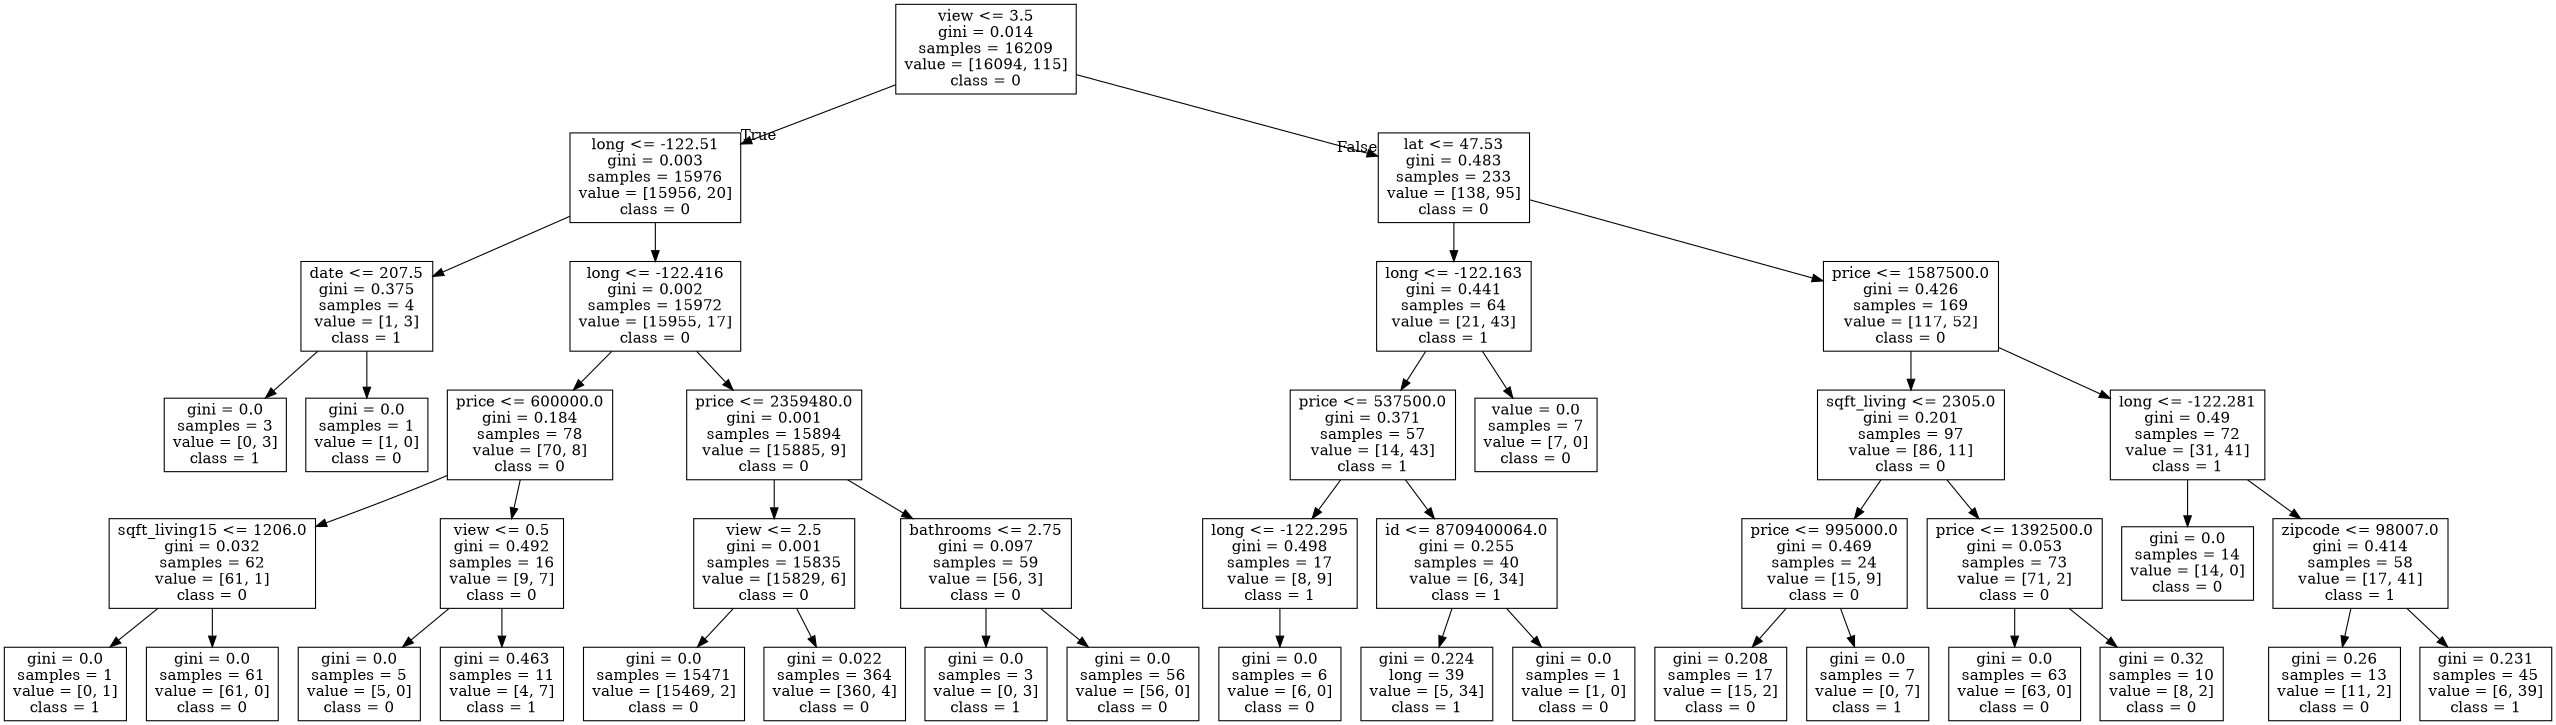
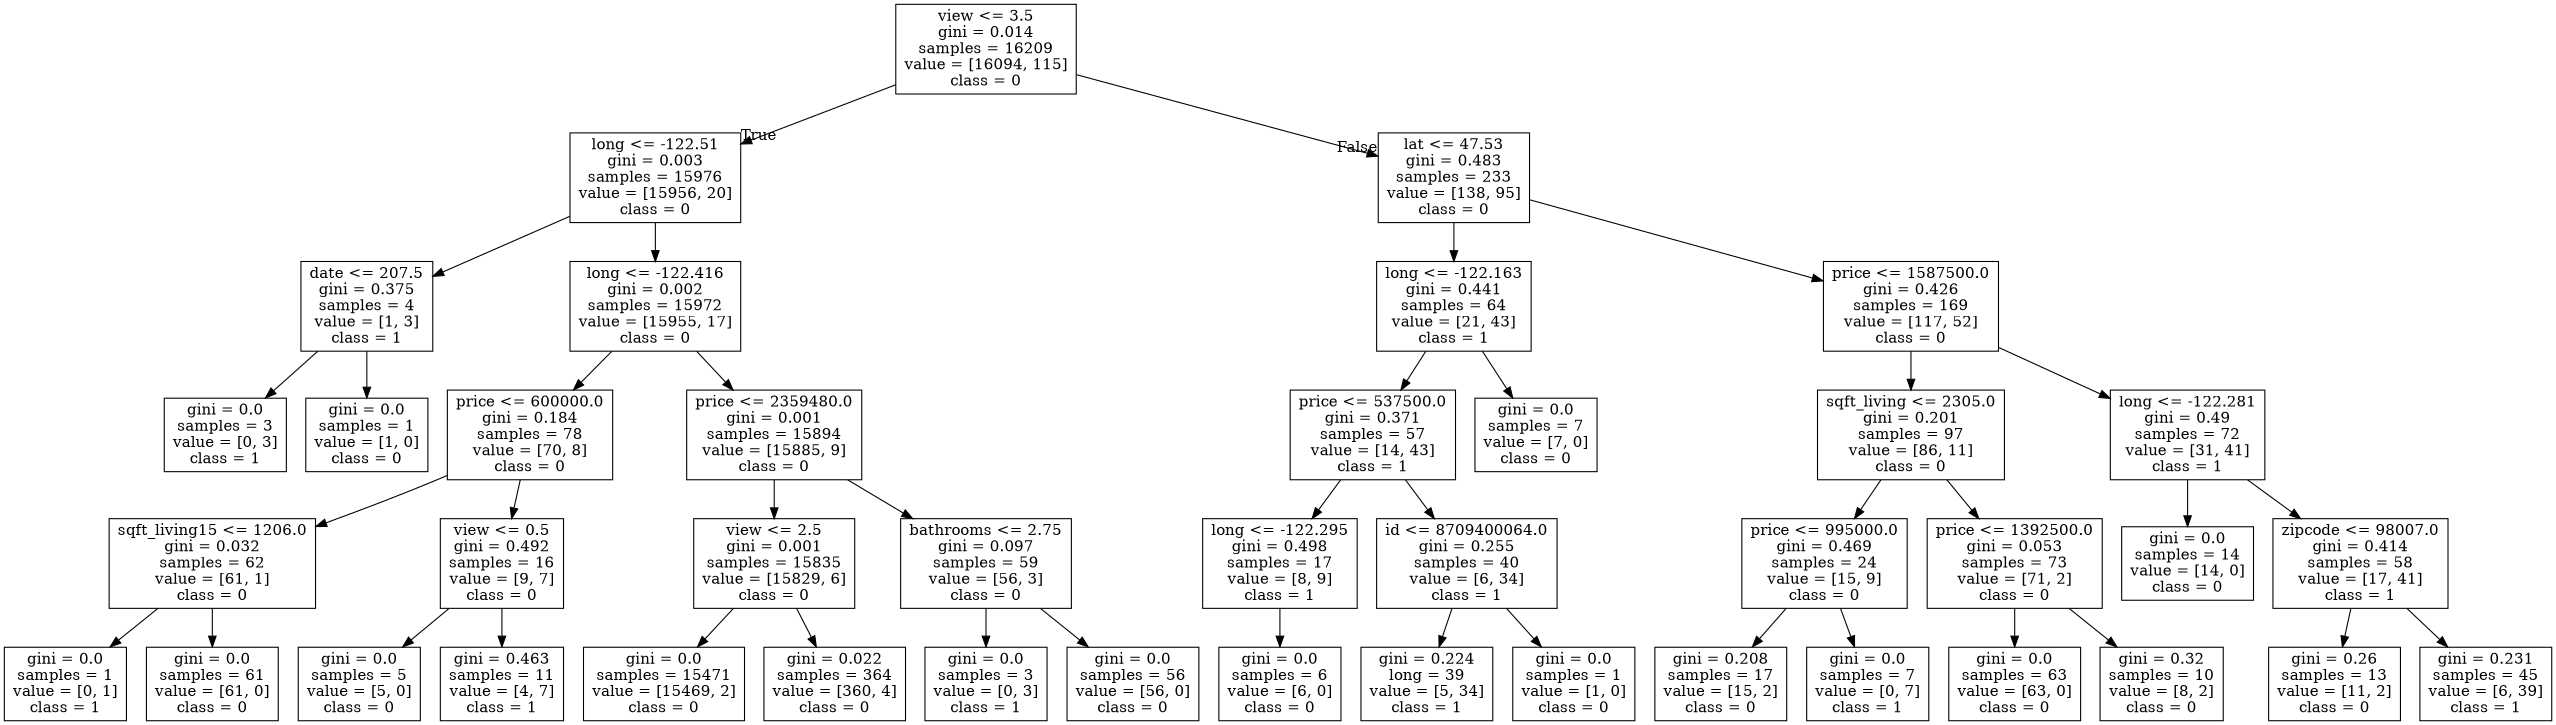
(1536, 435) -> (1536, 435)
